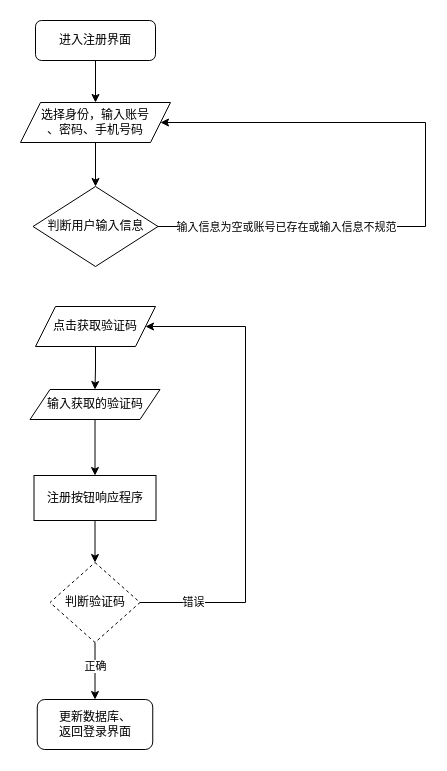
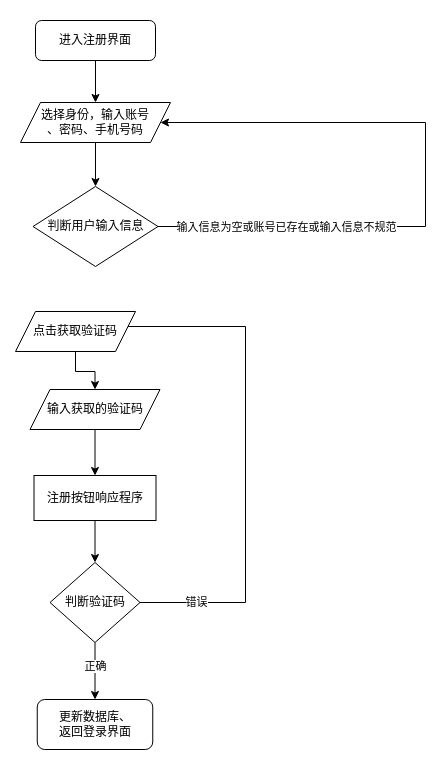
(96, 327) -> (76, 332)
(95, 405) -> (95, 410)
(95, 603) -> (95, 603)
